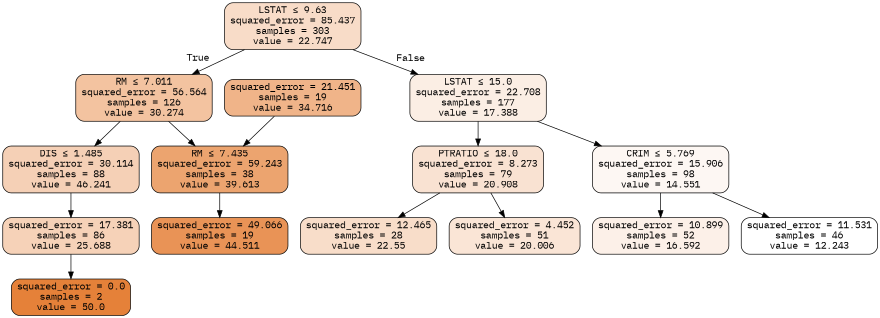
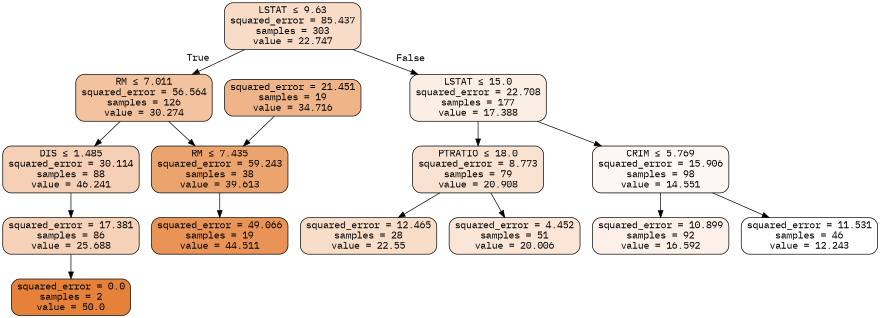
(478, 164) -> (478, 164)
(661, 236) -> (661, 236)
